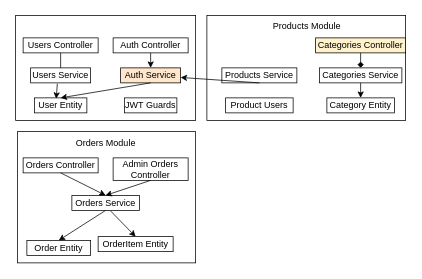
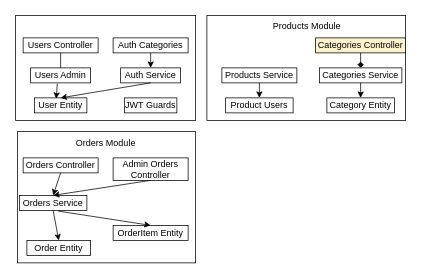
(150, 45) -> (150, 45)
(60, 75) -> (60, 75)
(150, 75) -> (150, 75)
(215, 80) -> (259, 88)
(105, 203) -> (53, 203)
(135, 244) -> (150, 233)
